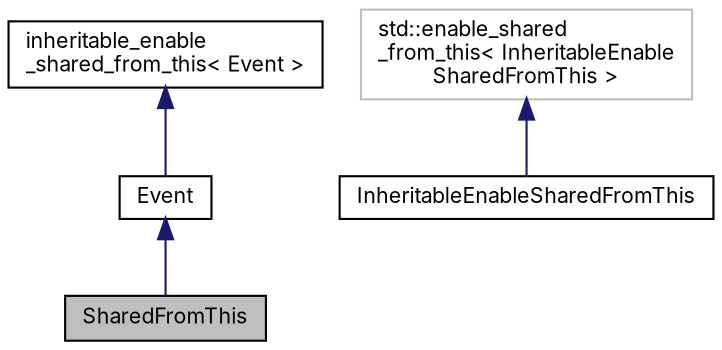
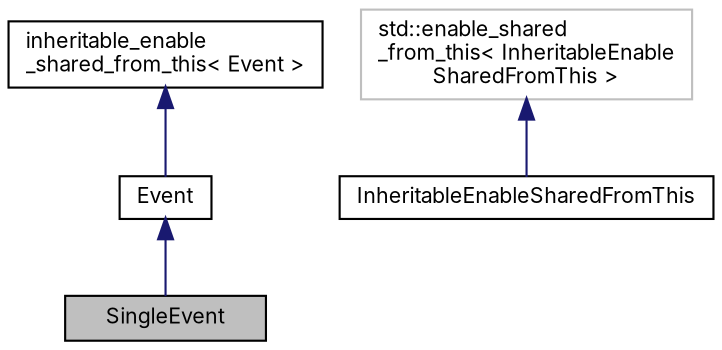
(166, 318) -> (166, 318)
